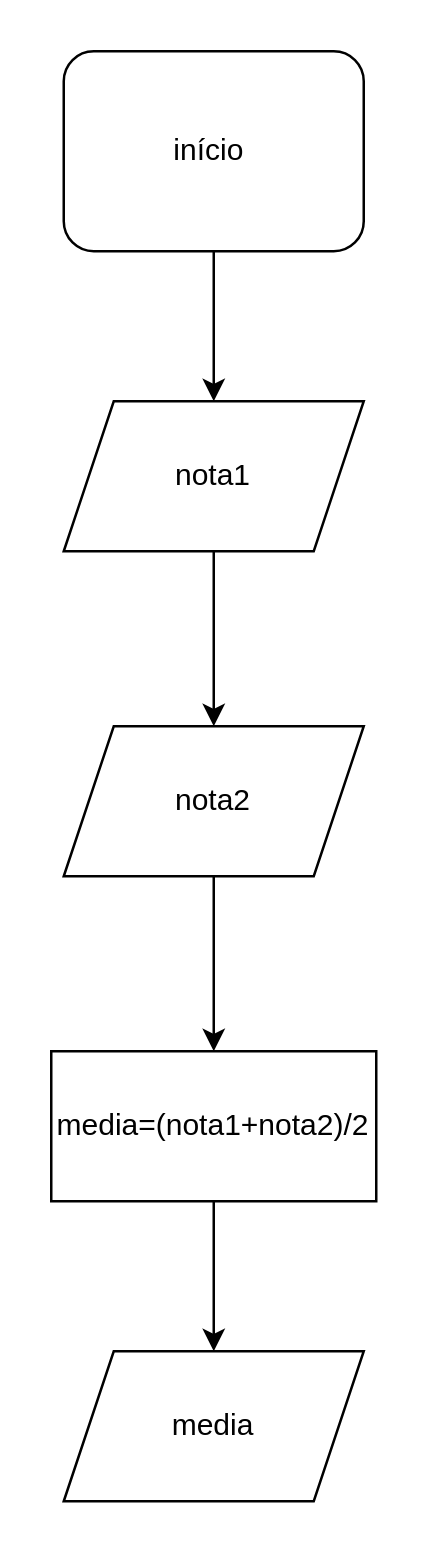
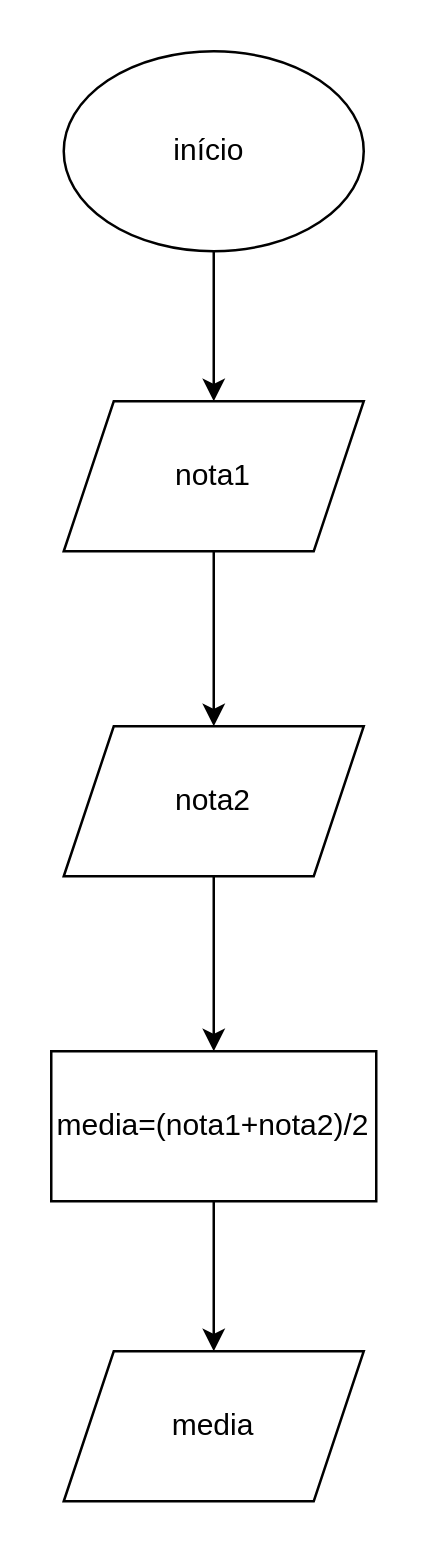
(214, 151) -> (214, 151)
